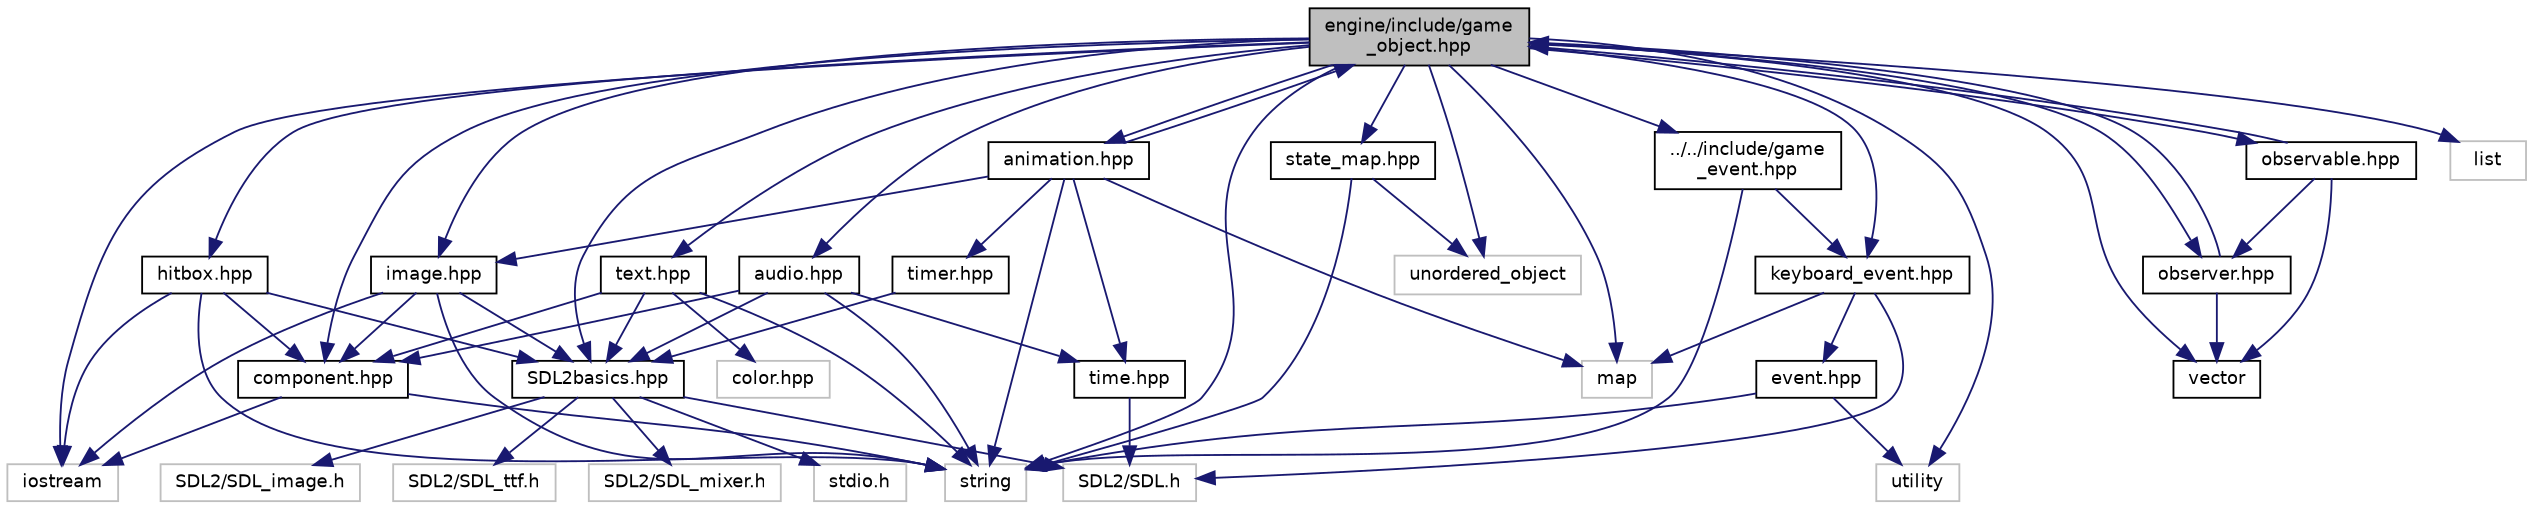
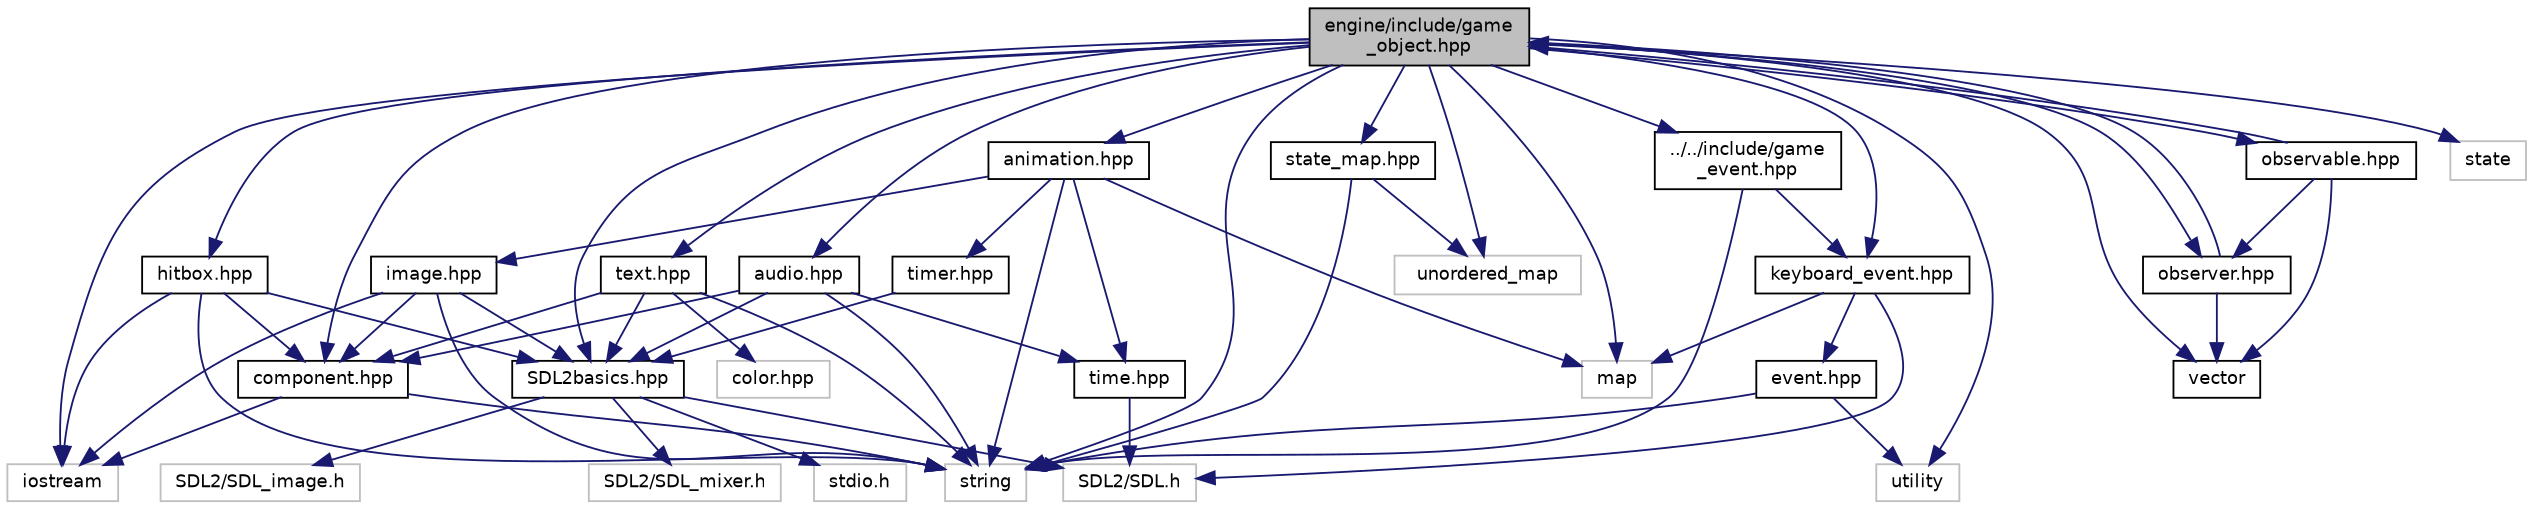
(844, 60) -> none
(1230, 108) -> none
(2488, 161) -> (2488, 161)
(1488, 275) -> (1488, 275)
(474, 483) -> none
